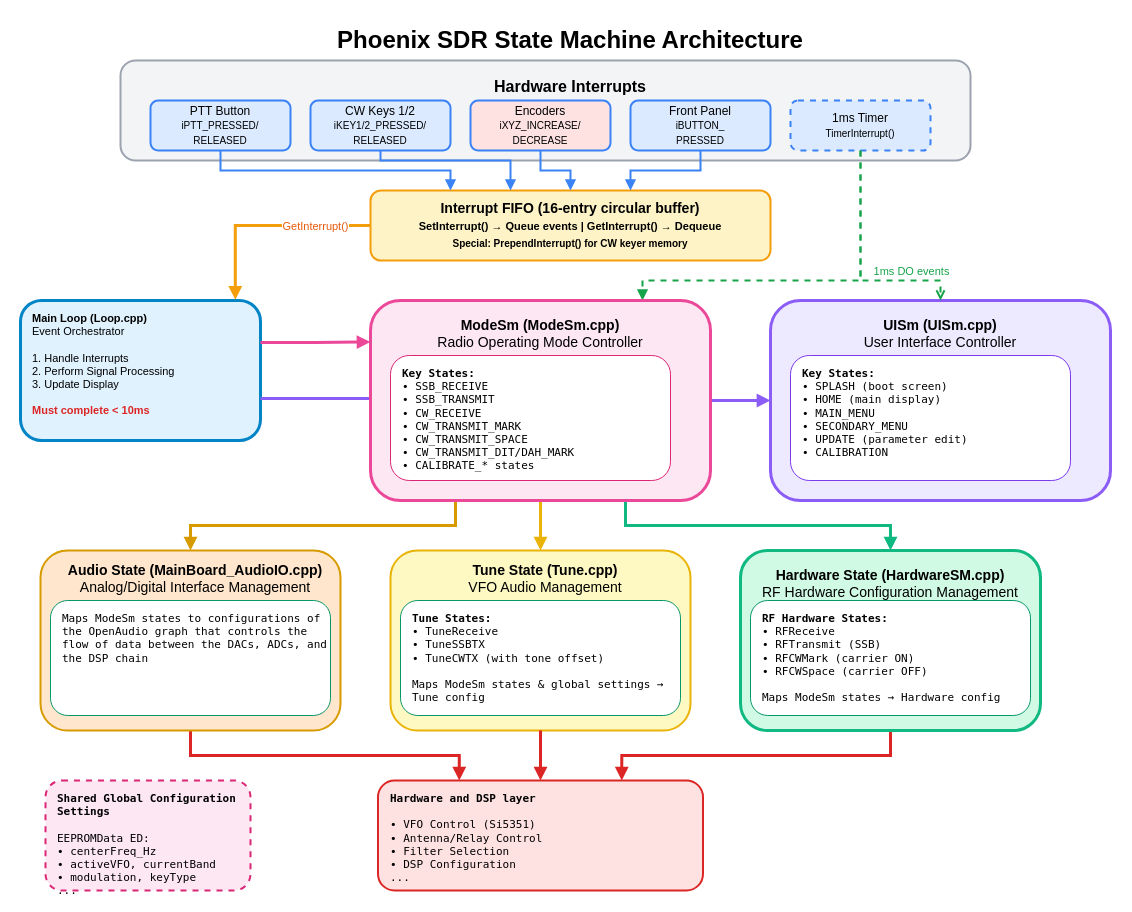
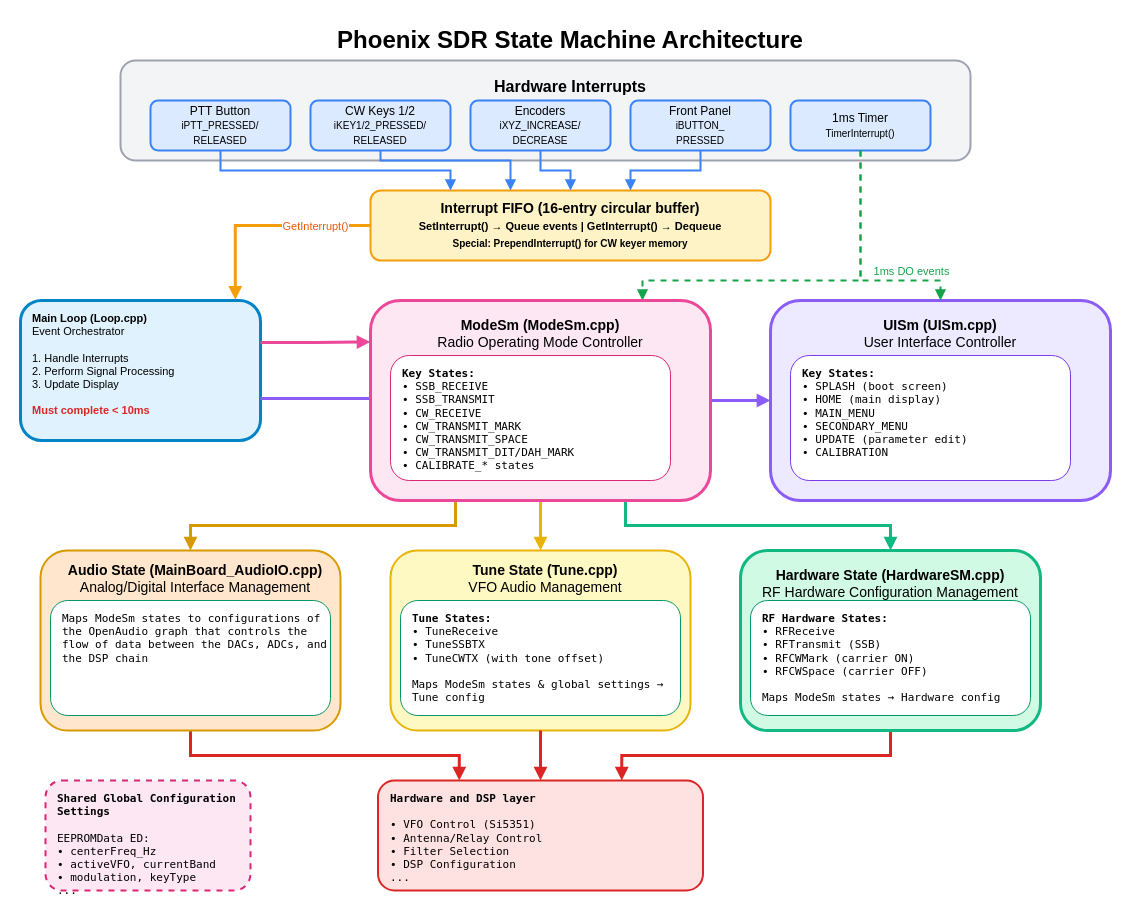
(541, 126) -> (541, 126)
(861, 126) -> (861, 126)
(941, 291) -> (941, 288)
